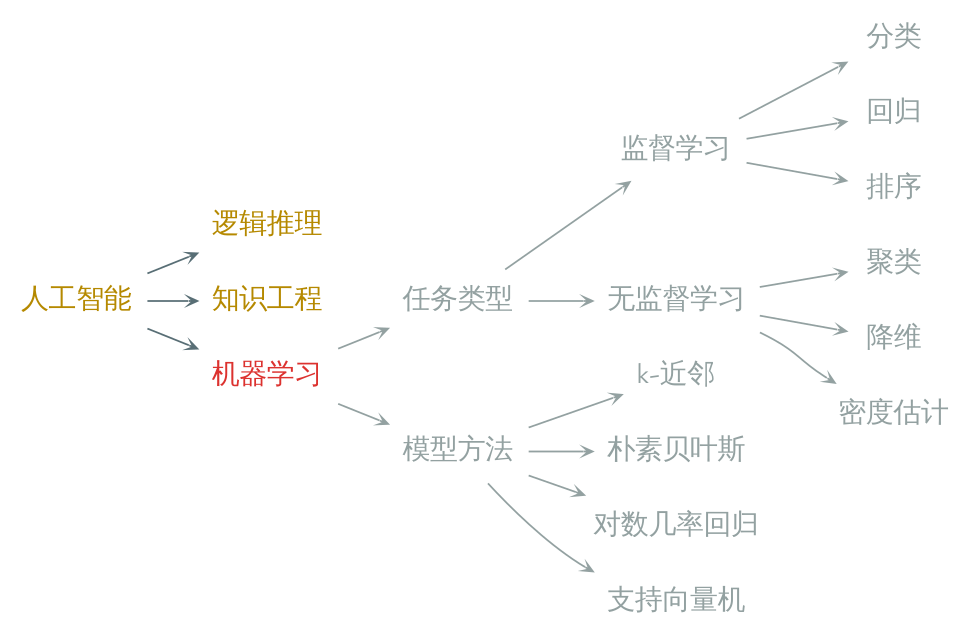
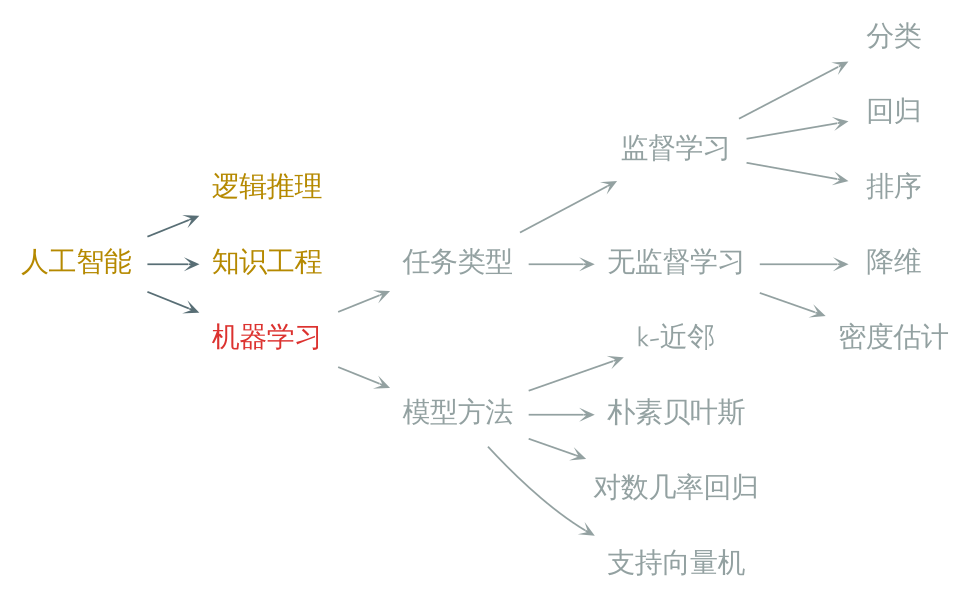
(894, 264) -> none
